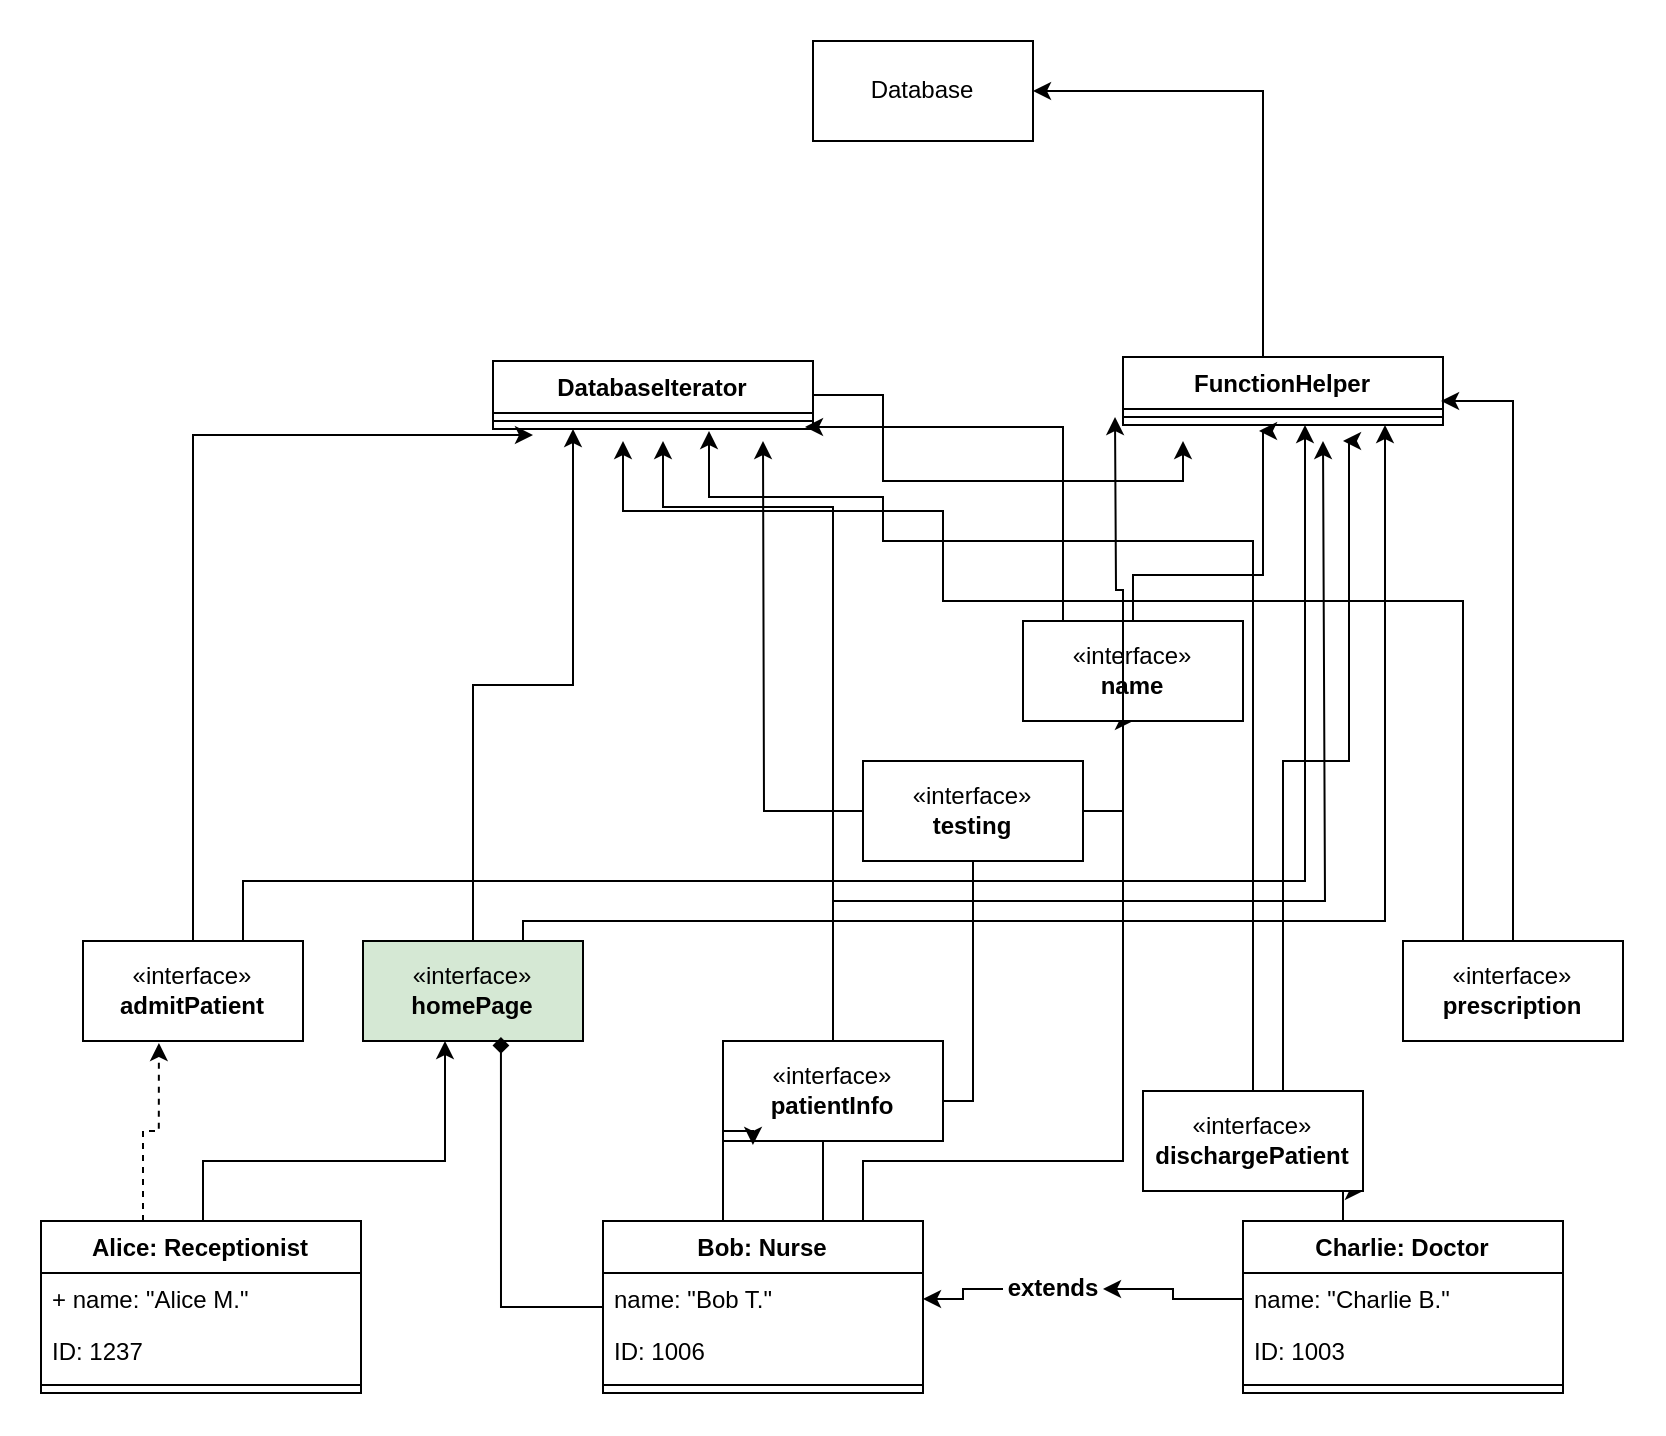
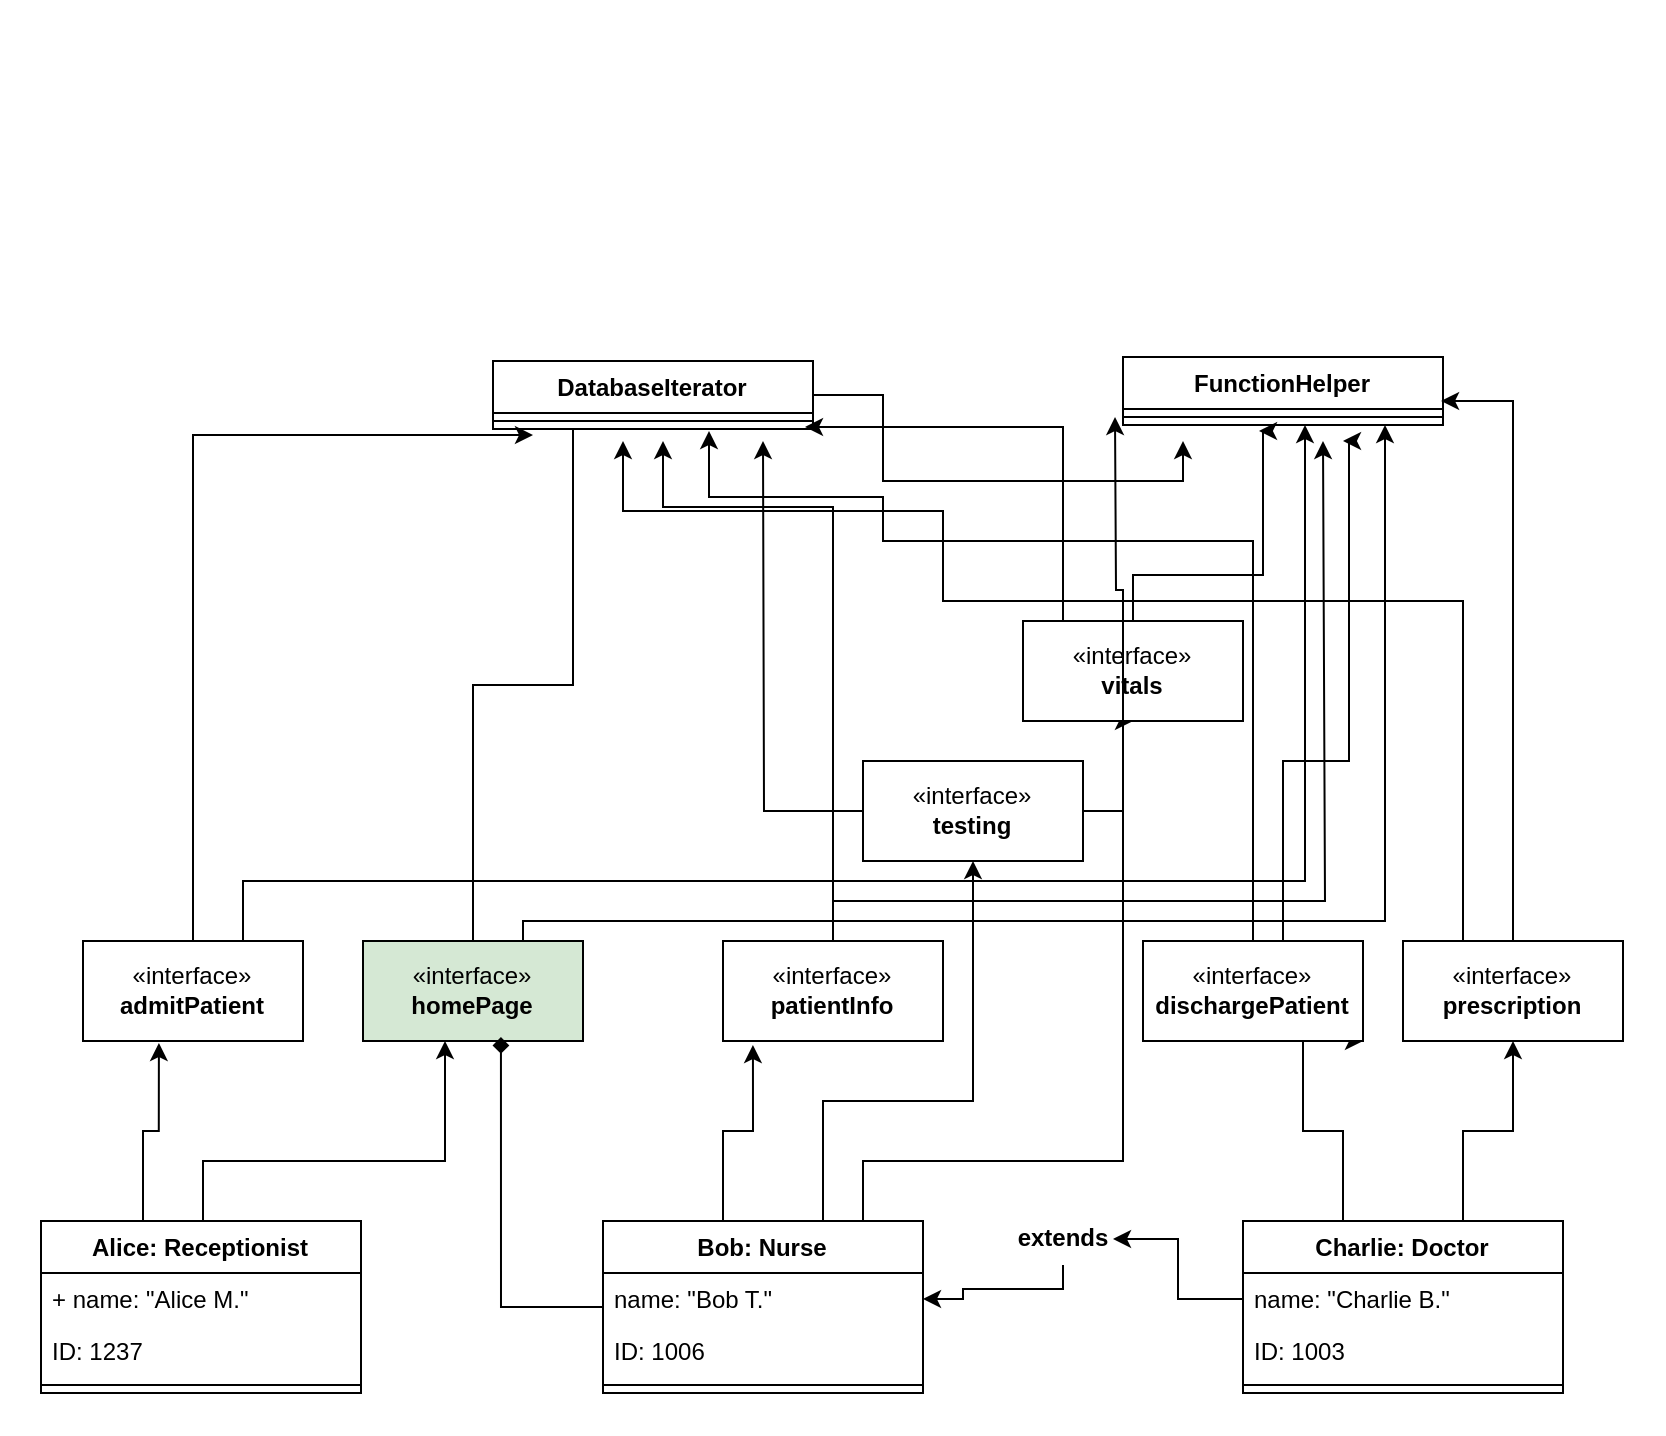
(923, 91) -> none
(1263, 116) -> none
(573, 444) -> (573, 439)
(1133, 671) -> (1133, 671)
(973, 870) -> (973, 876)
(833, 1091) -> (833, 991)
(145, 1131) -> (145, 1131)
none -> (1481, 1131)
(1253, 1141) -> (1253, 991)
(1053, 1289) -> (1063, 1239)
